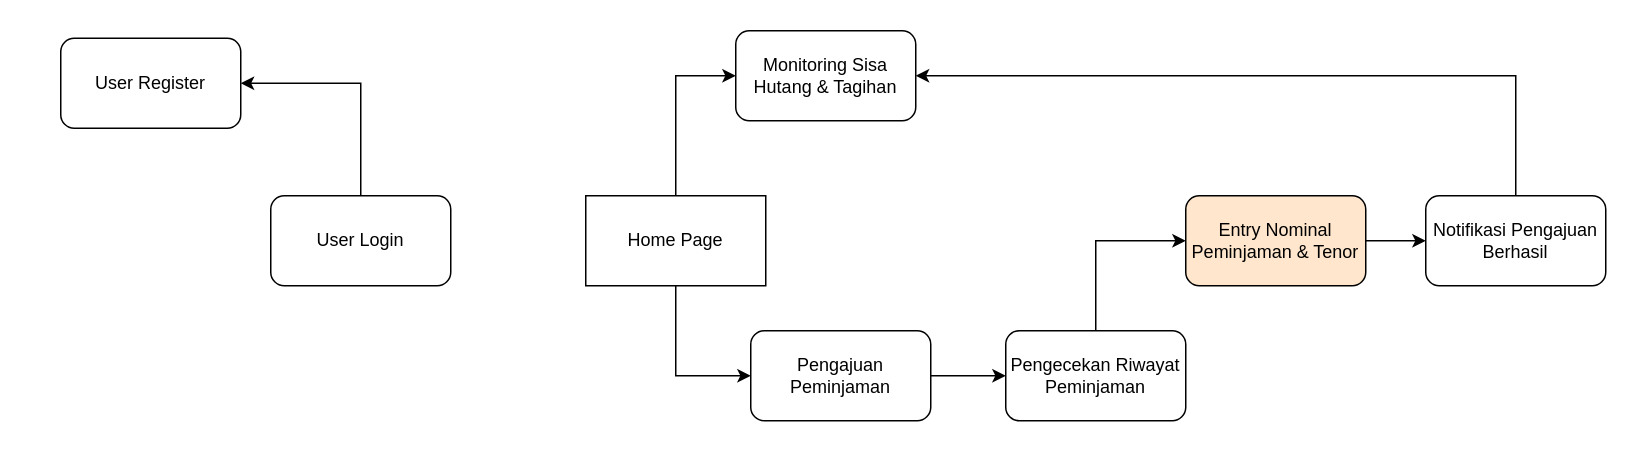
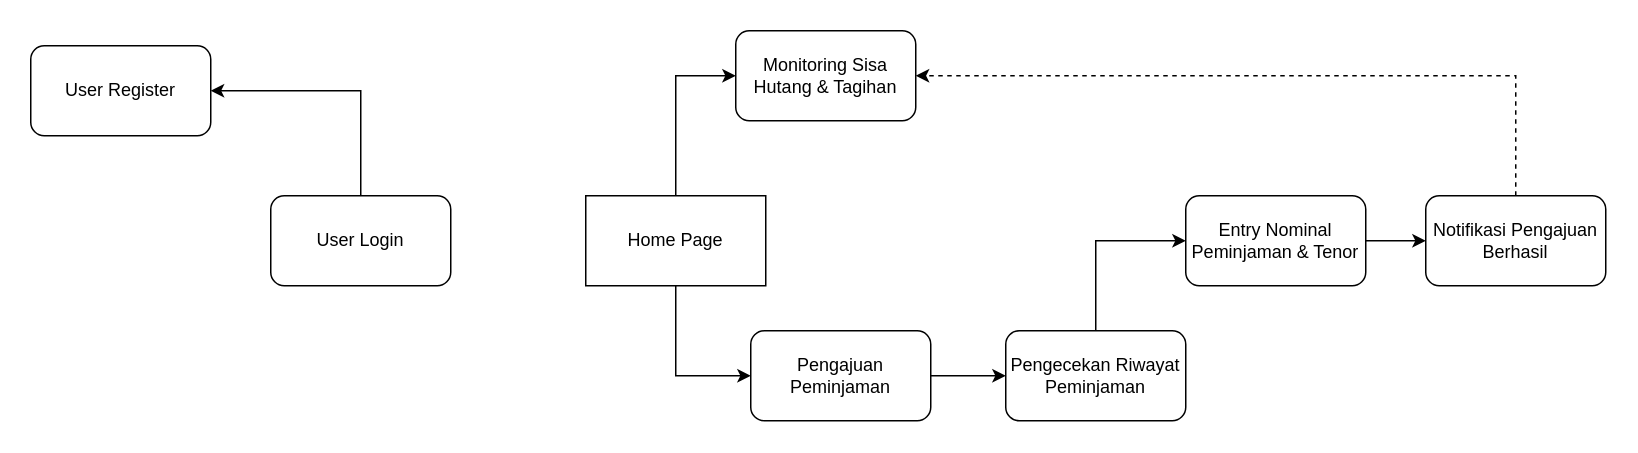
(1279, 76) -> (1279, 76)
(151, 83) -> (121, 91)
(1276, 241) -> (1276, 241)
